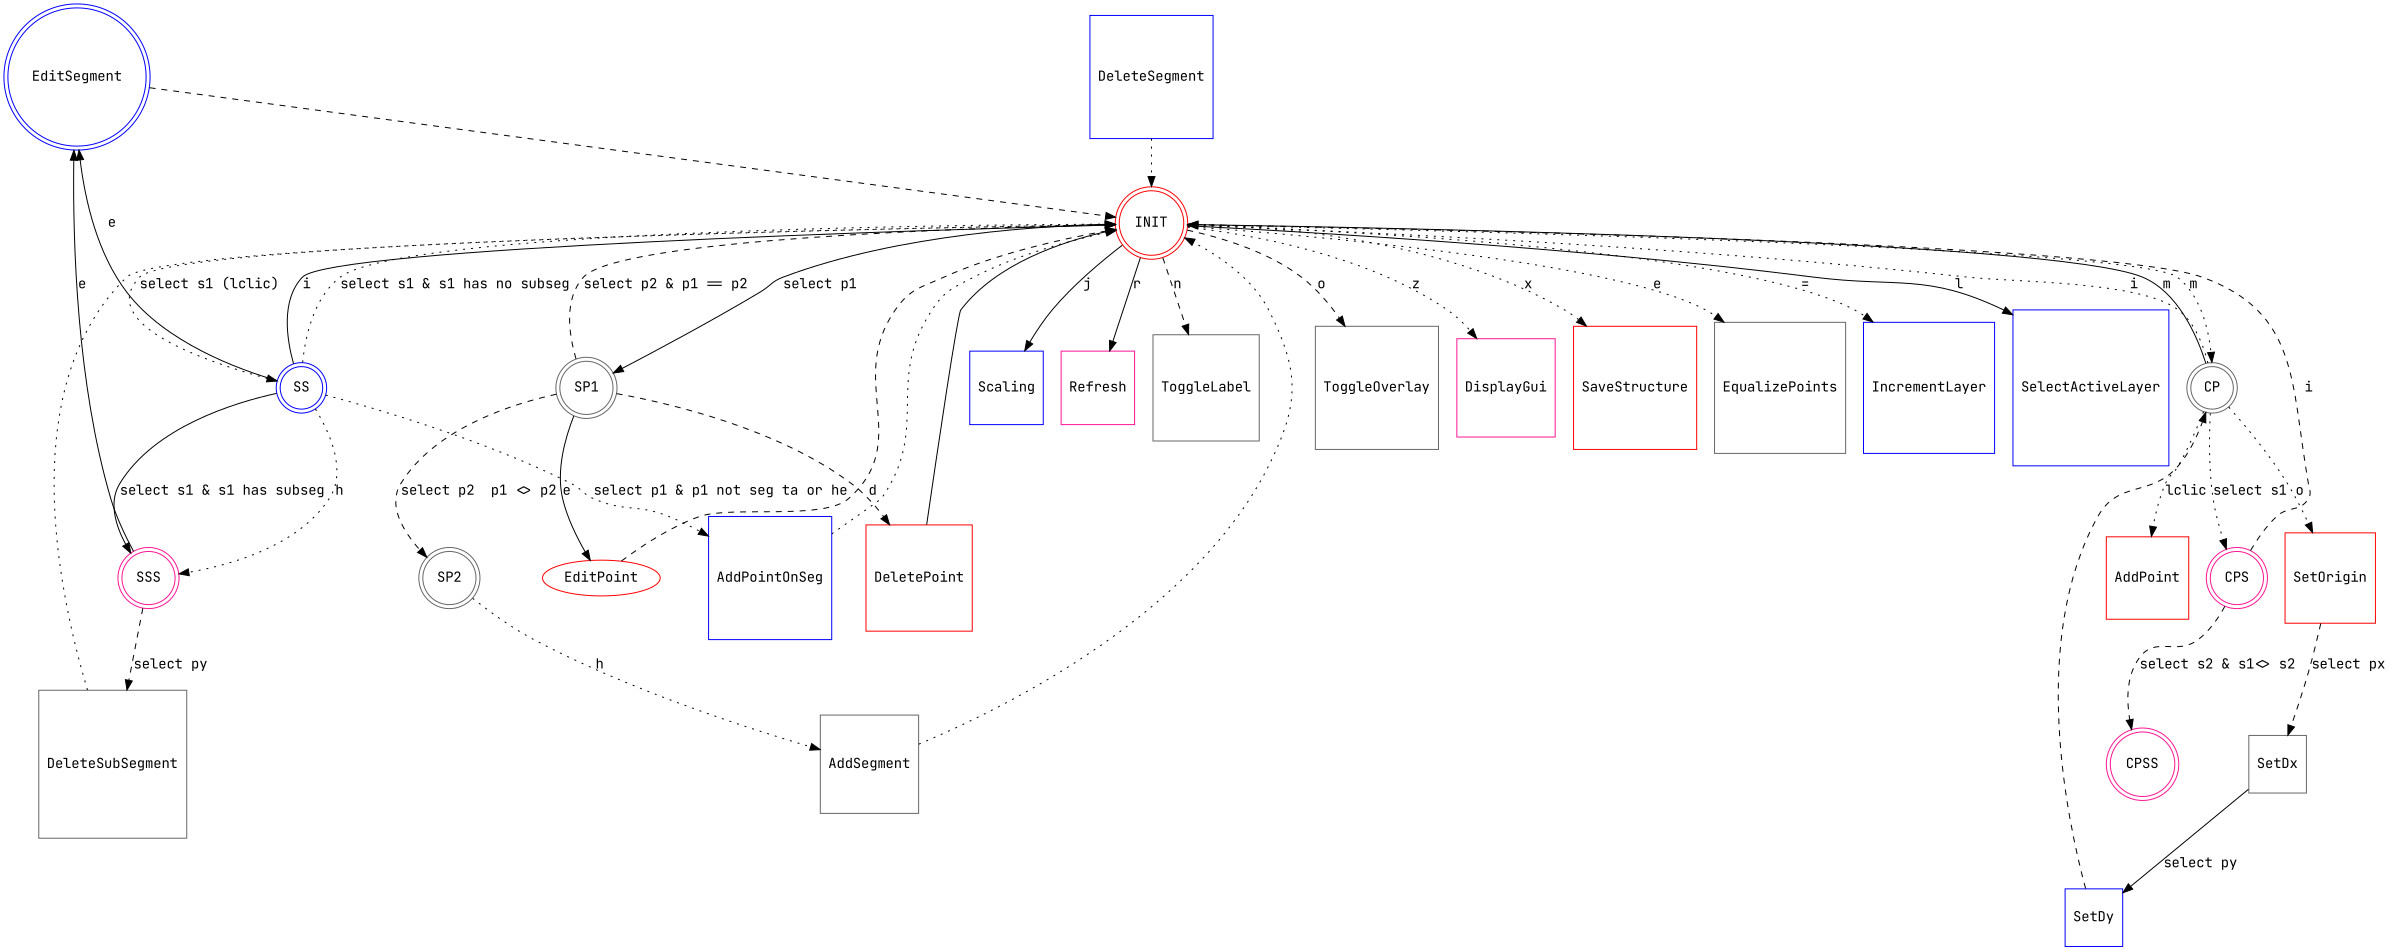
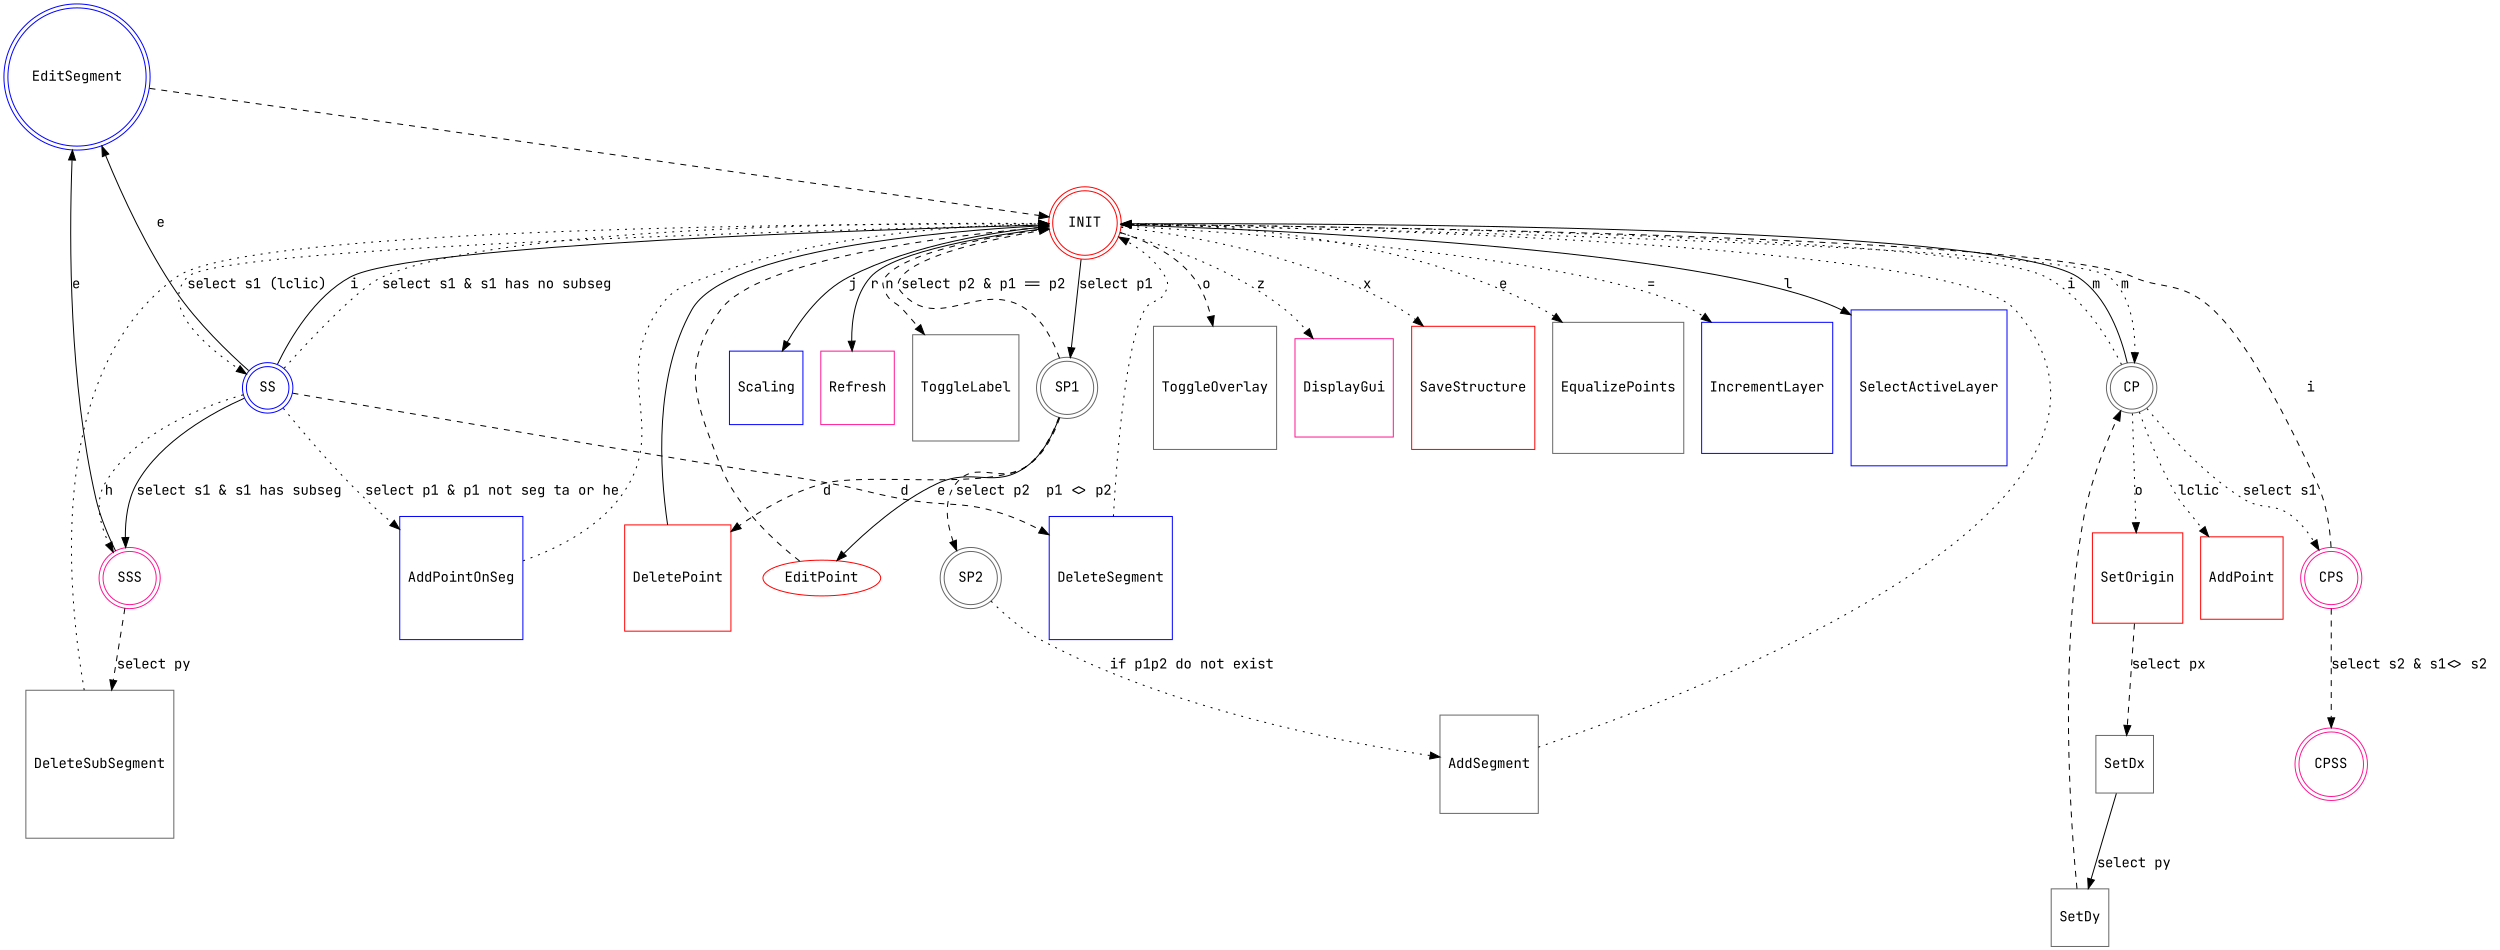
none -> (649, 454)
(600, 665) -> (1192, 665)
(2094, 918) -> (2080, 918)
